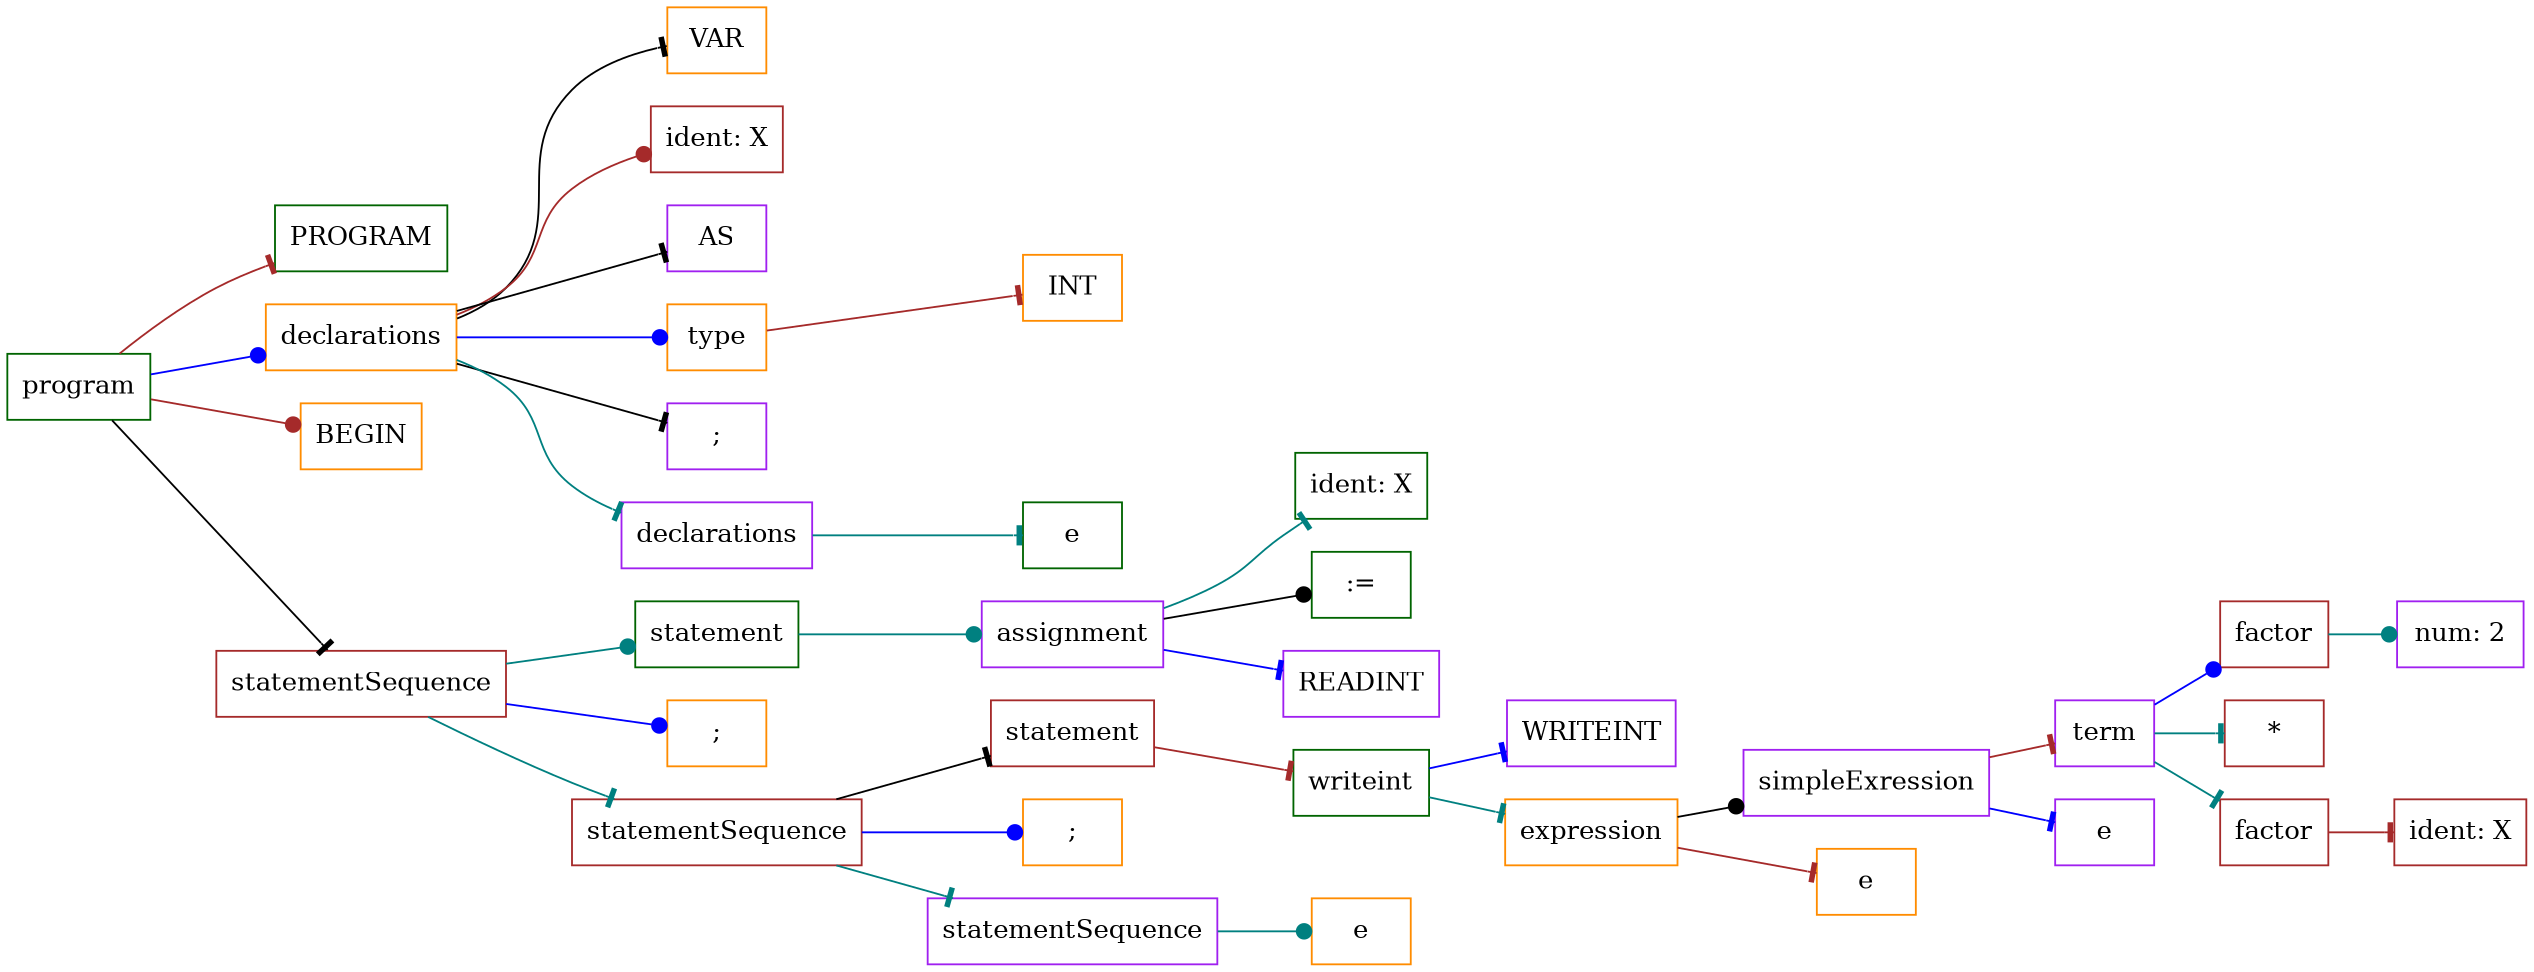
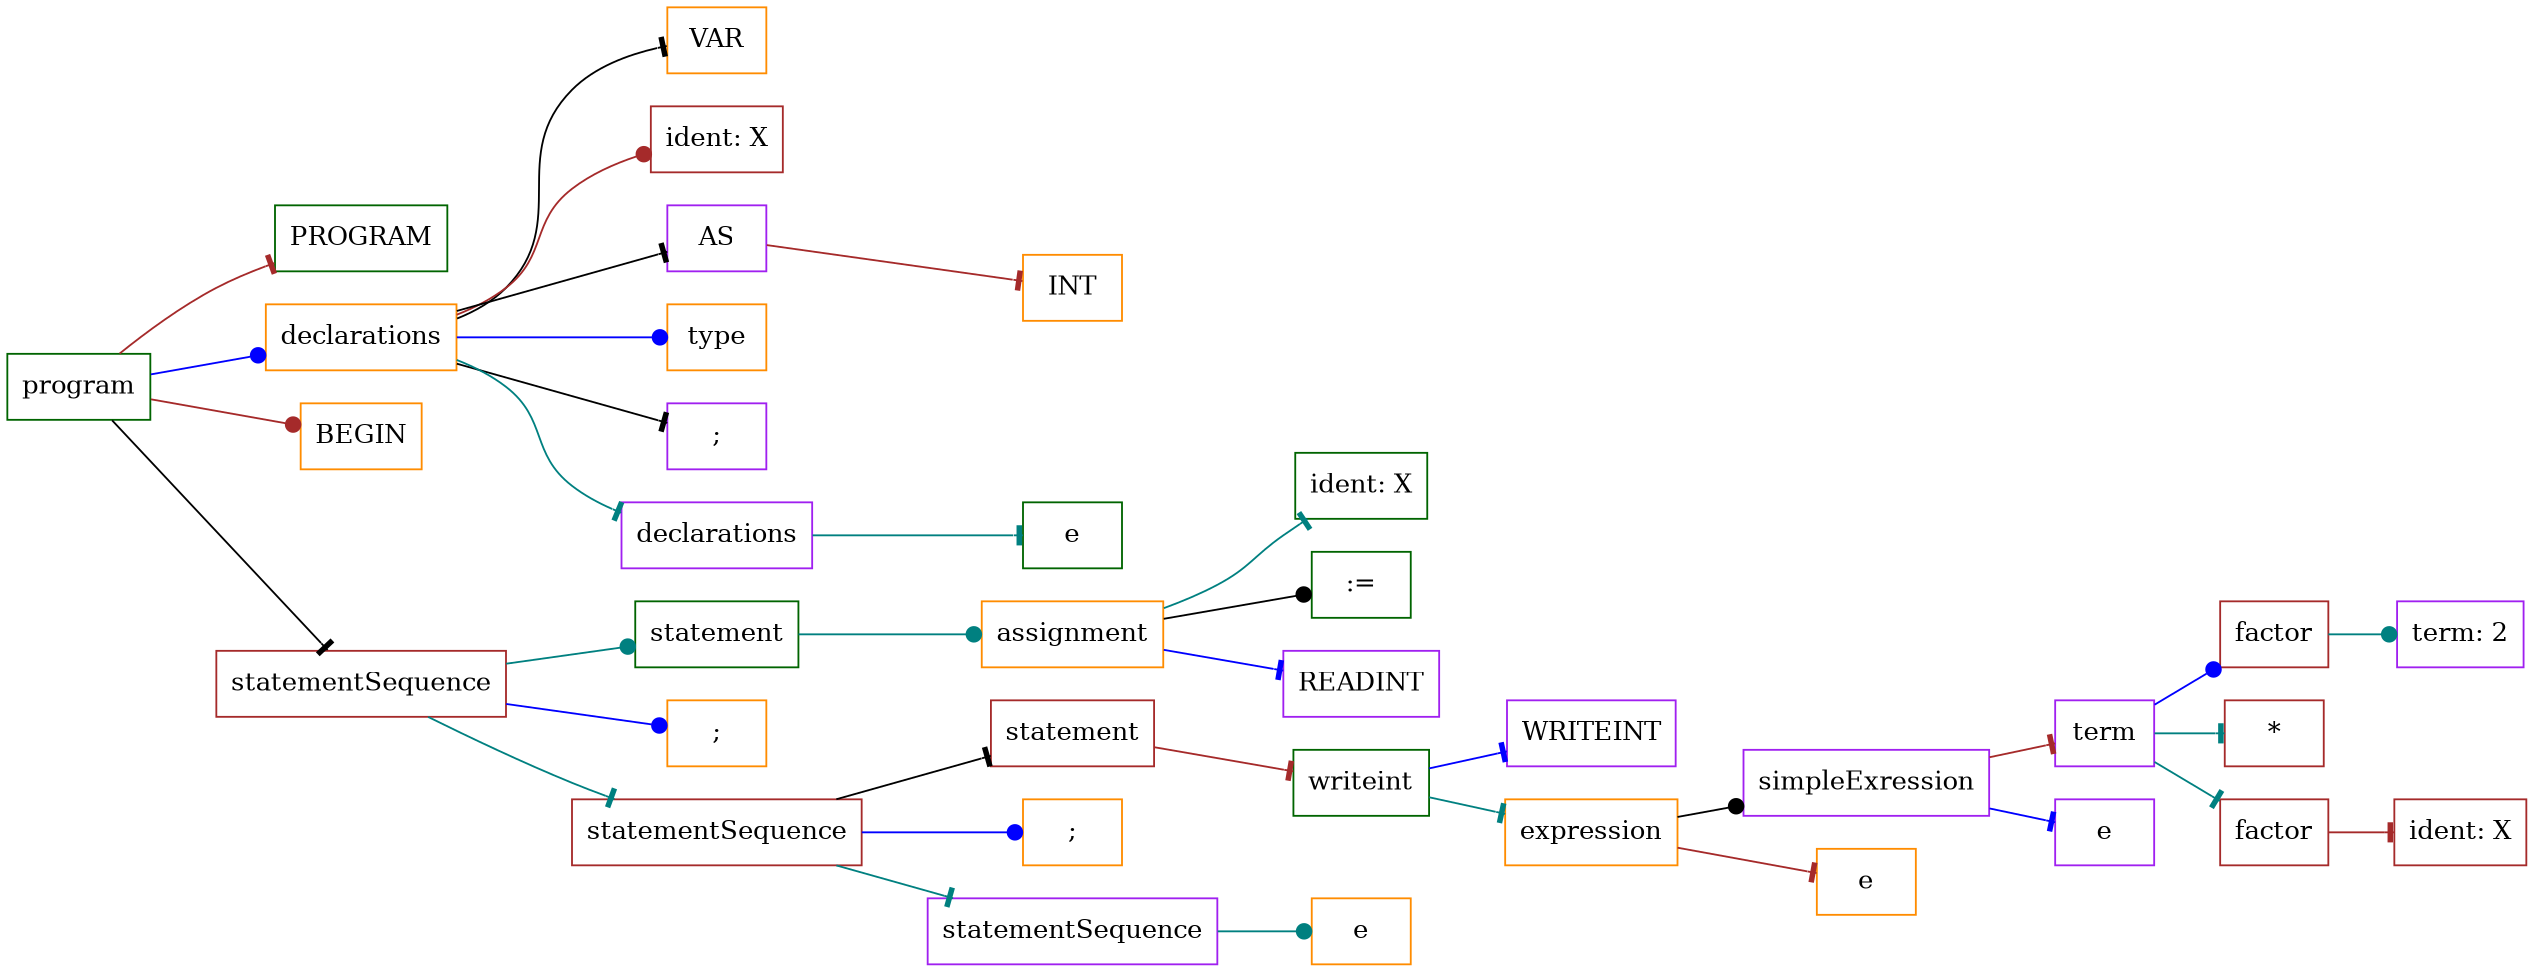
(890, 313) -> (890, 262)
(1072, 634) -> (1072, 634)
(2460, 634) -> (2460, 634)
